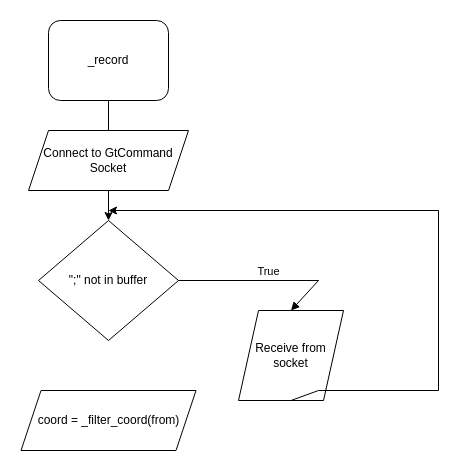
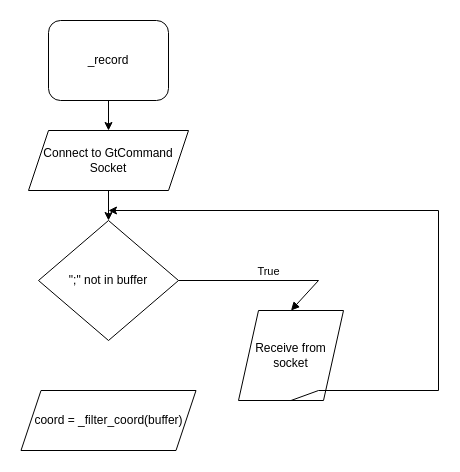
(109, 125) -> (109, 122)
(109, 421) -> (109, 421)
